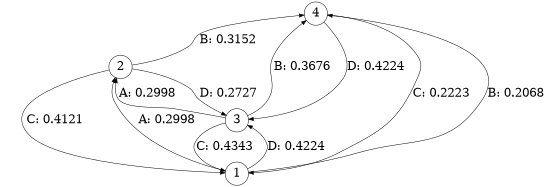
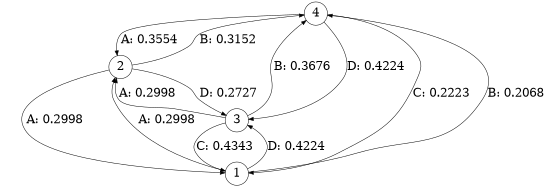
none -> (203, 19)
(60, 120) -> (60, 120)
